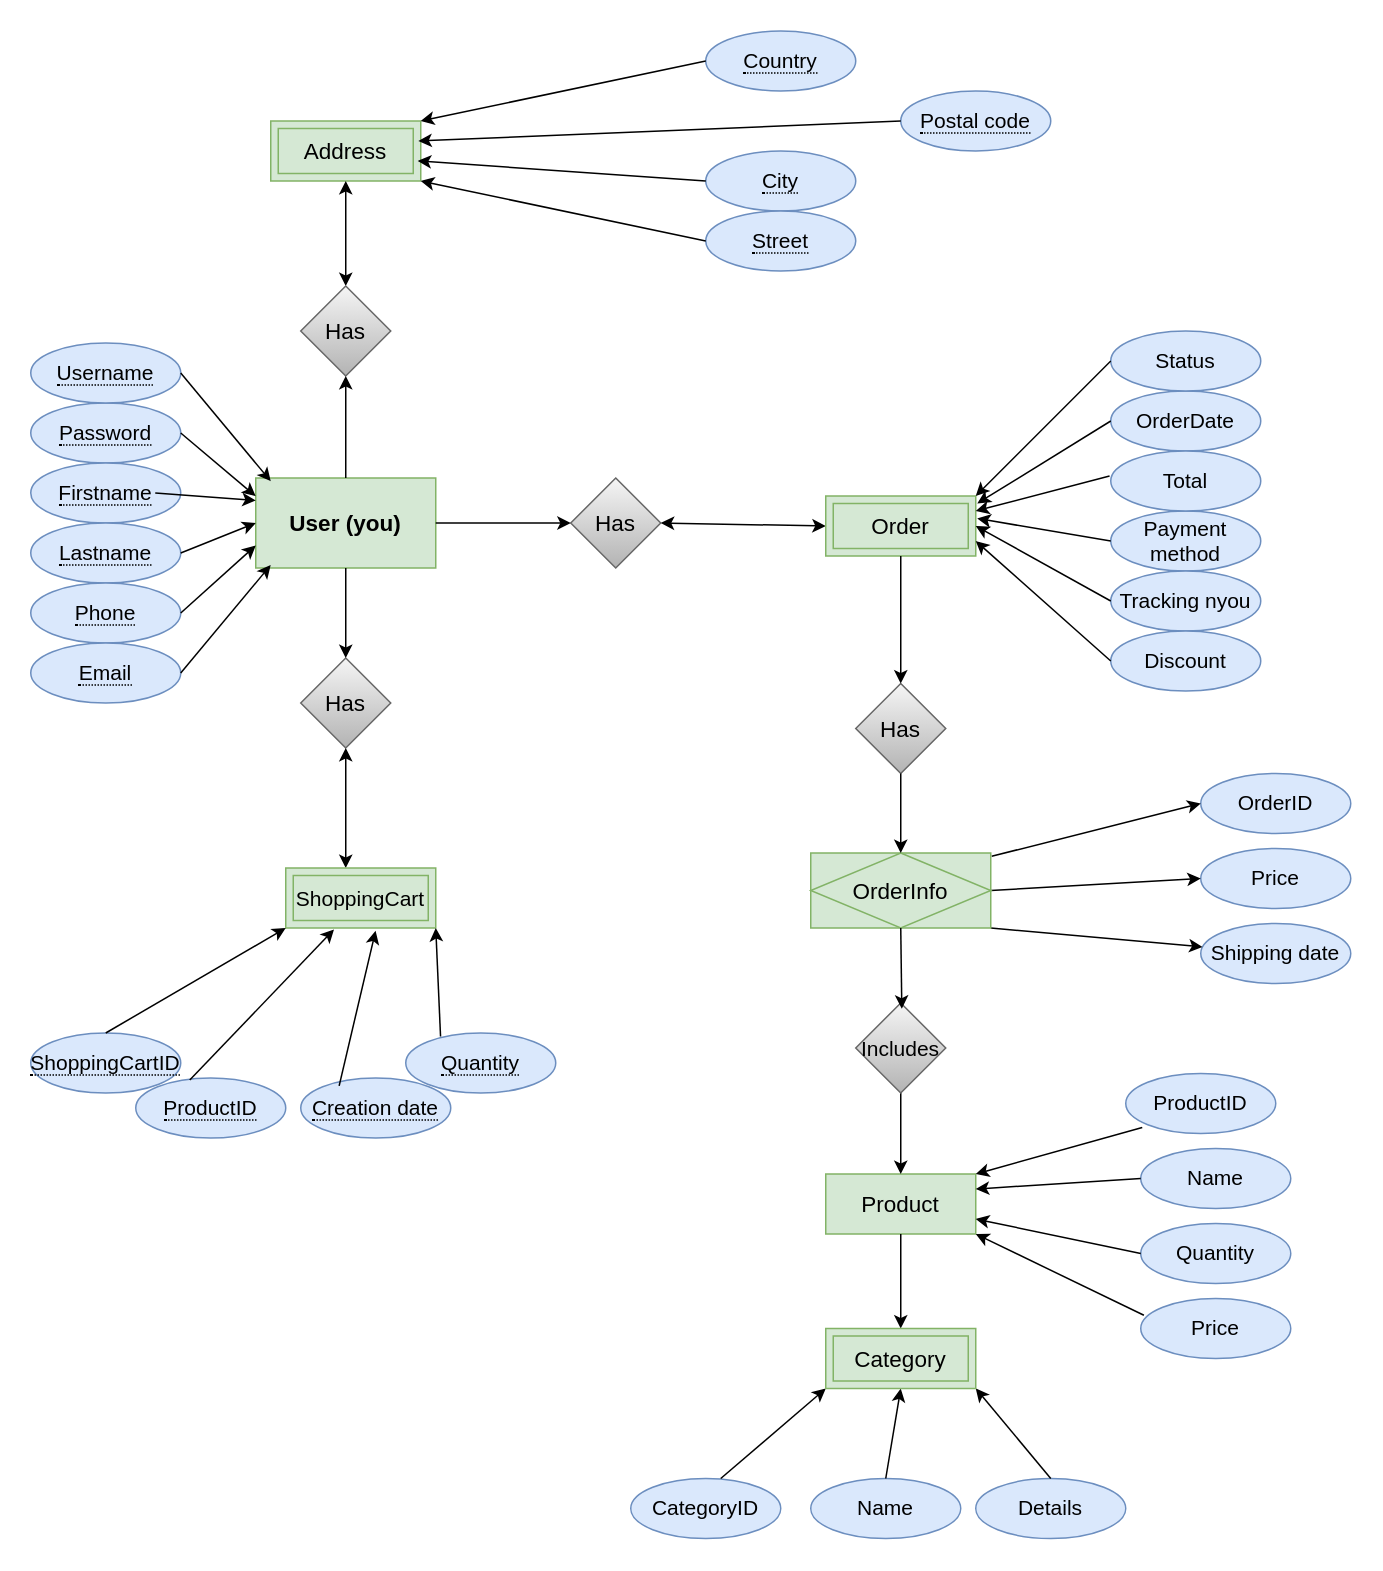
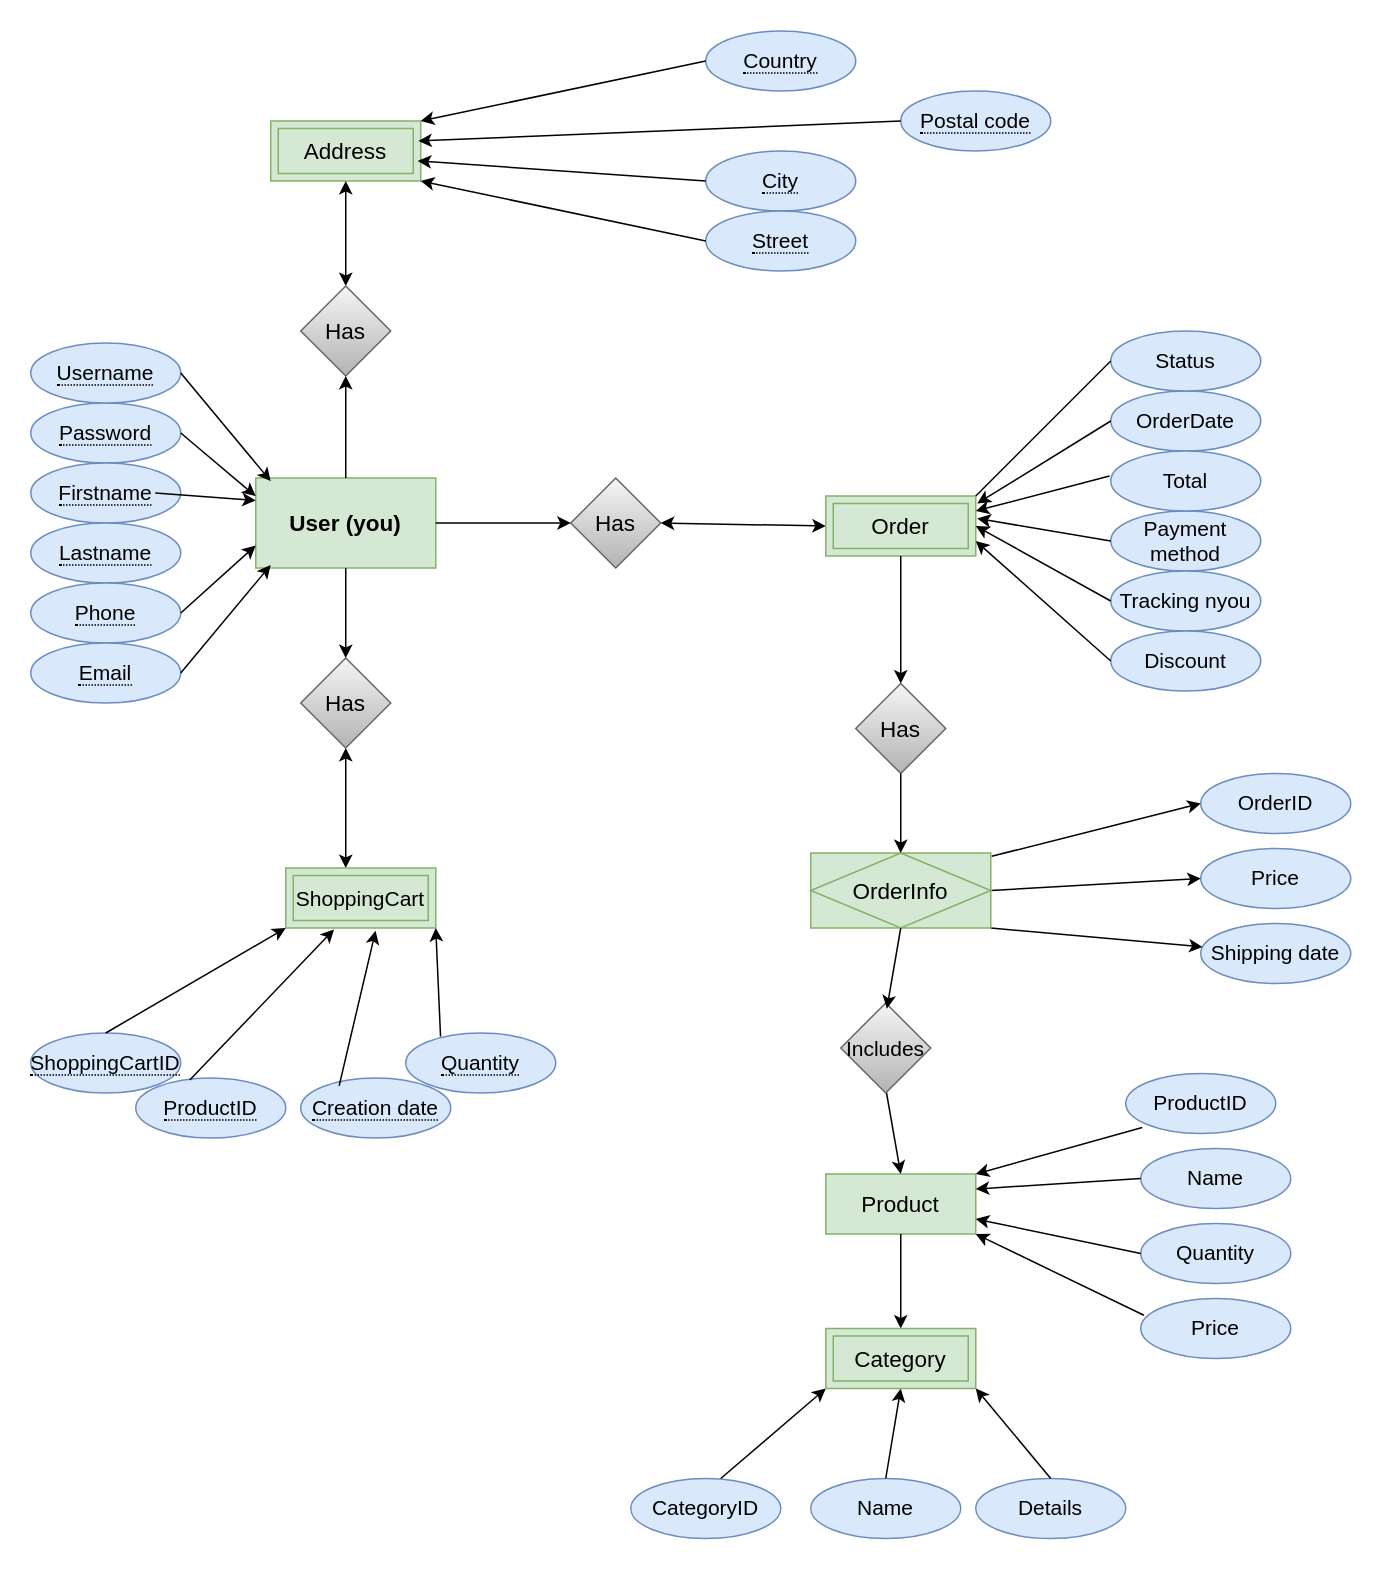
(984, 488) -> (981, 491)
(213, 540) -> none
(901, 1048) -> (886, 1048)
